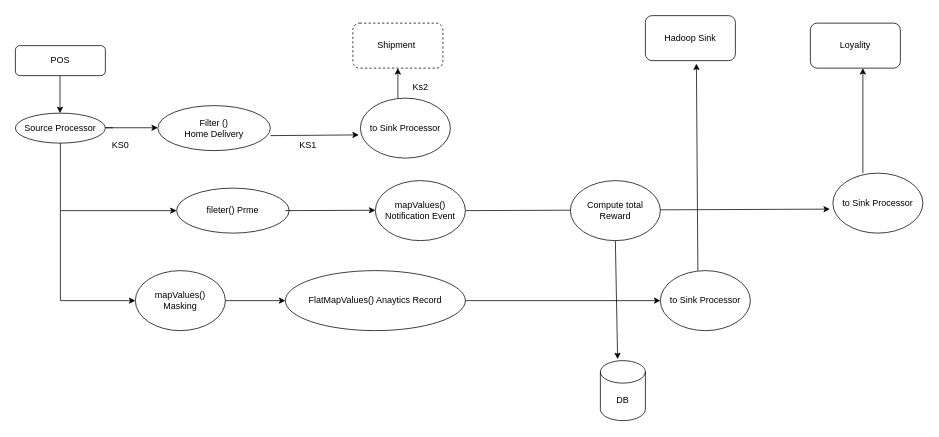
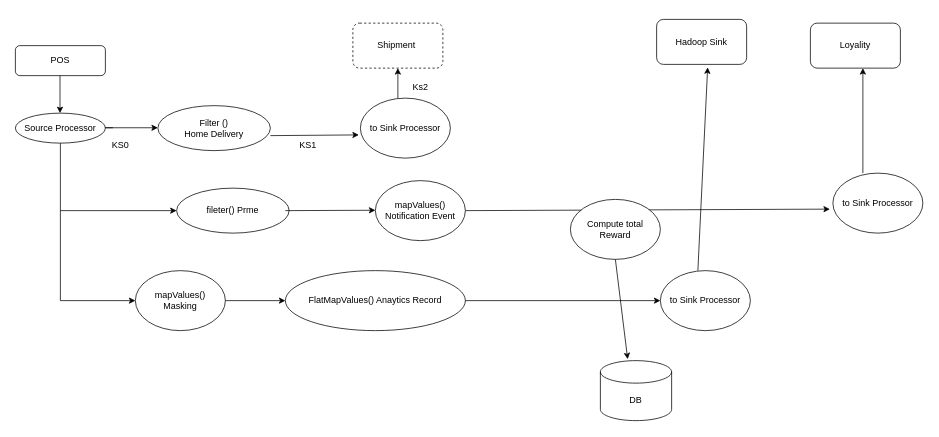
(690, 38) -> (702, 42)
(615, 210) -> (615, 229)
(623, 390) -> (636, 390)
